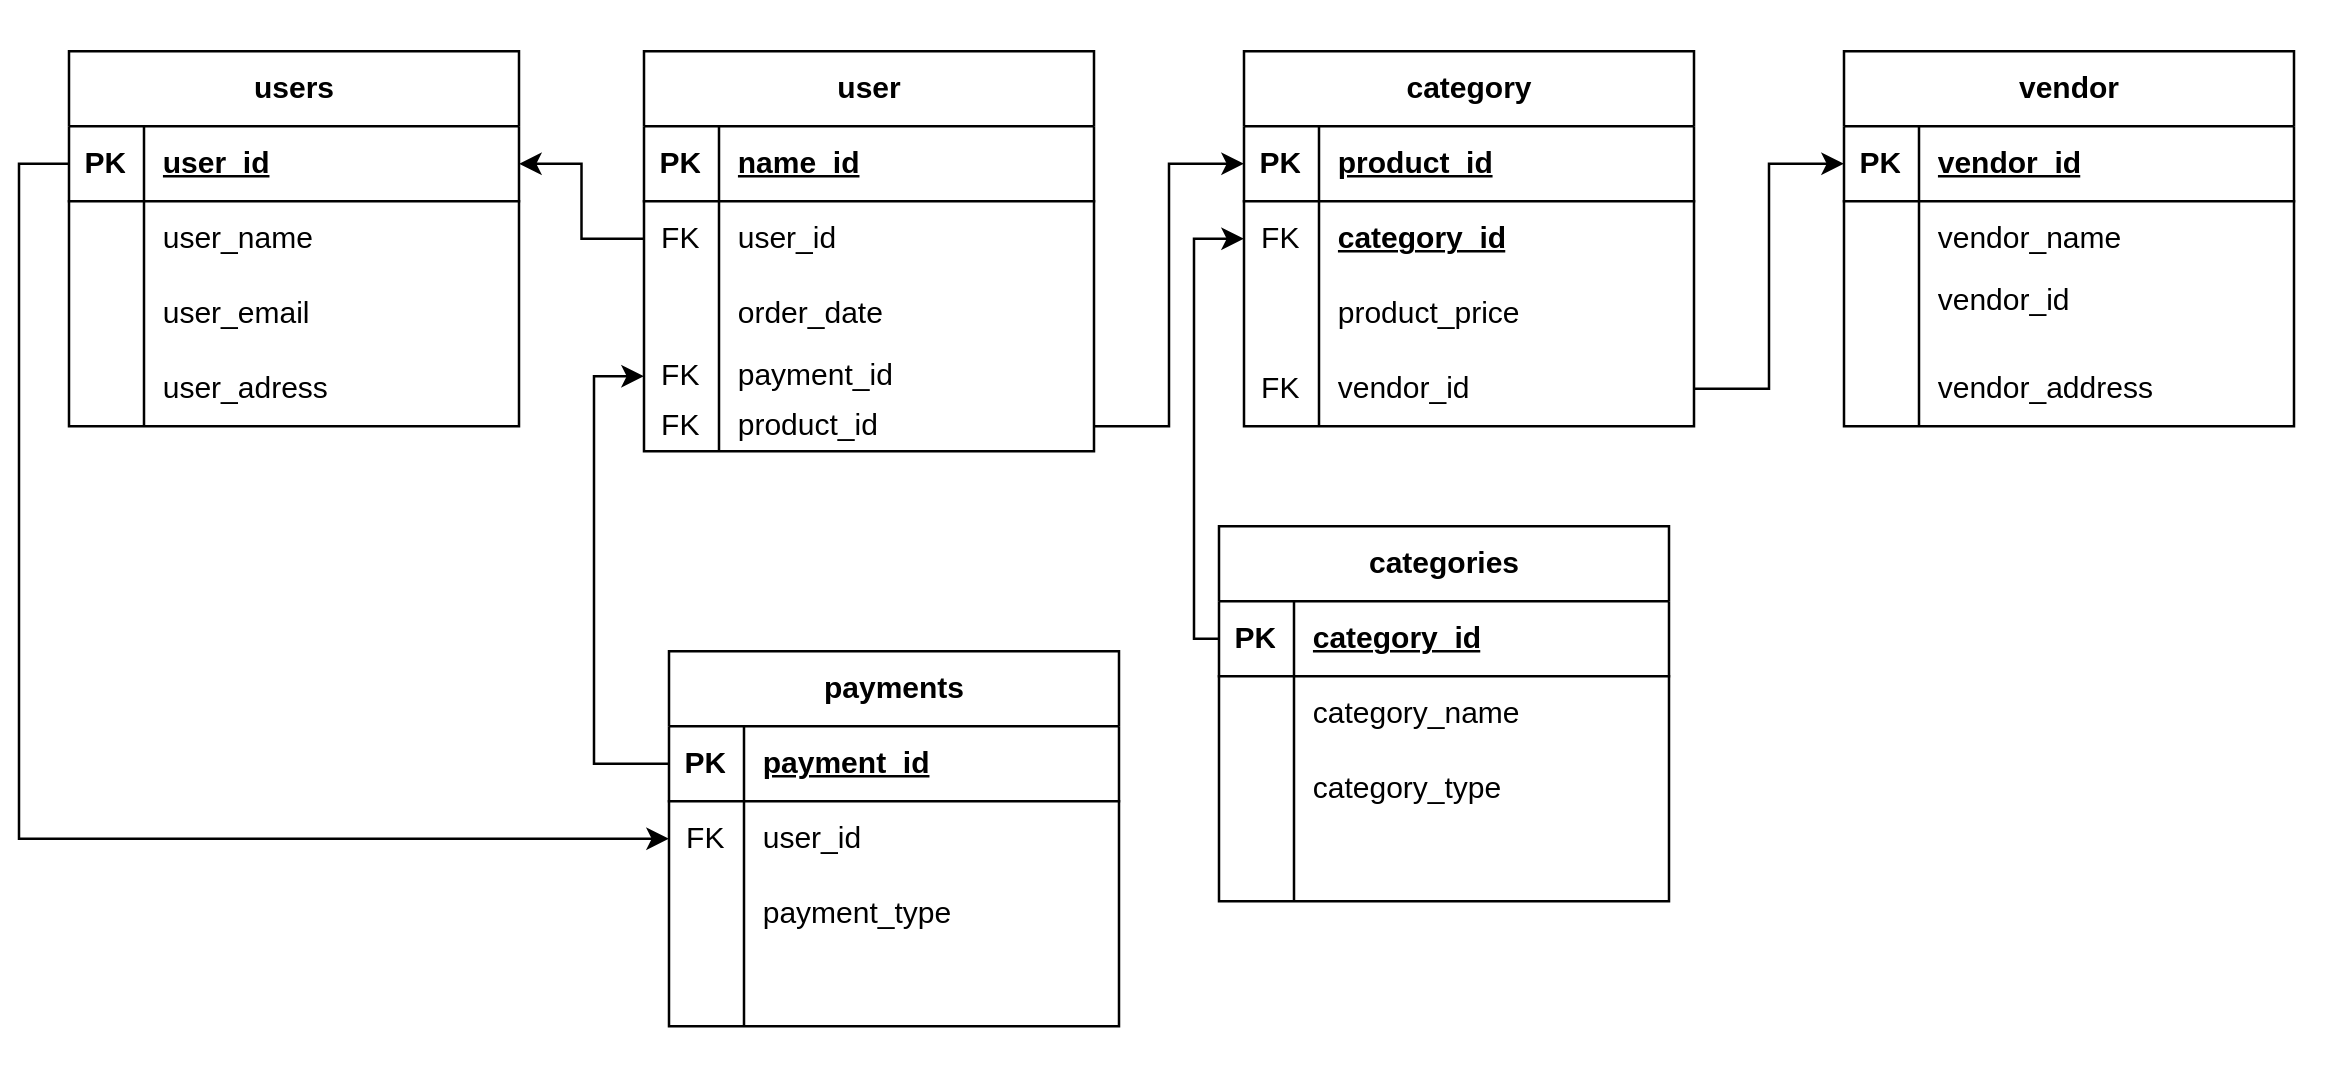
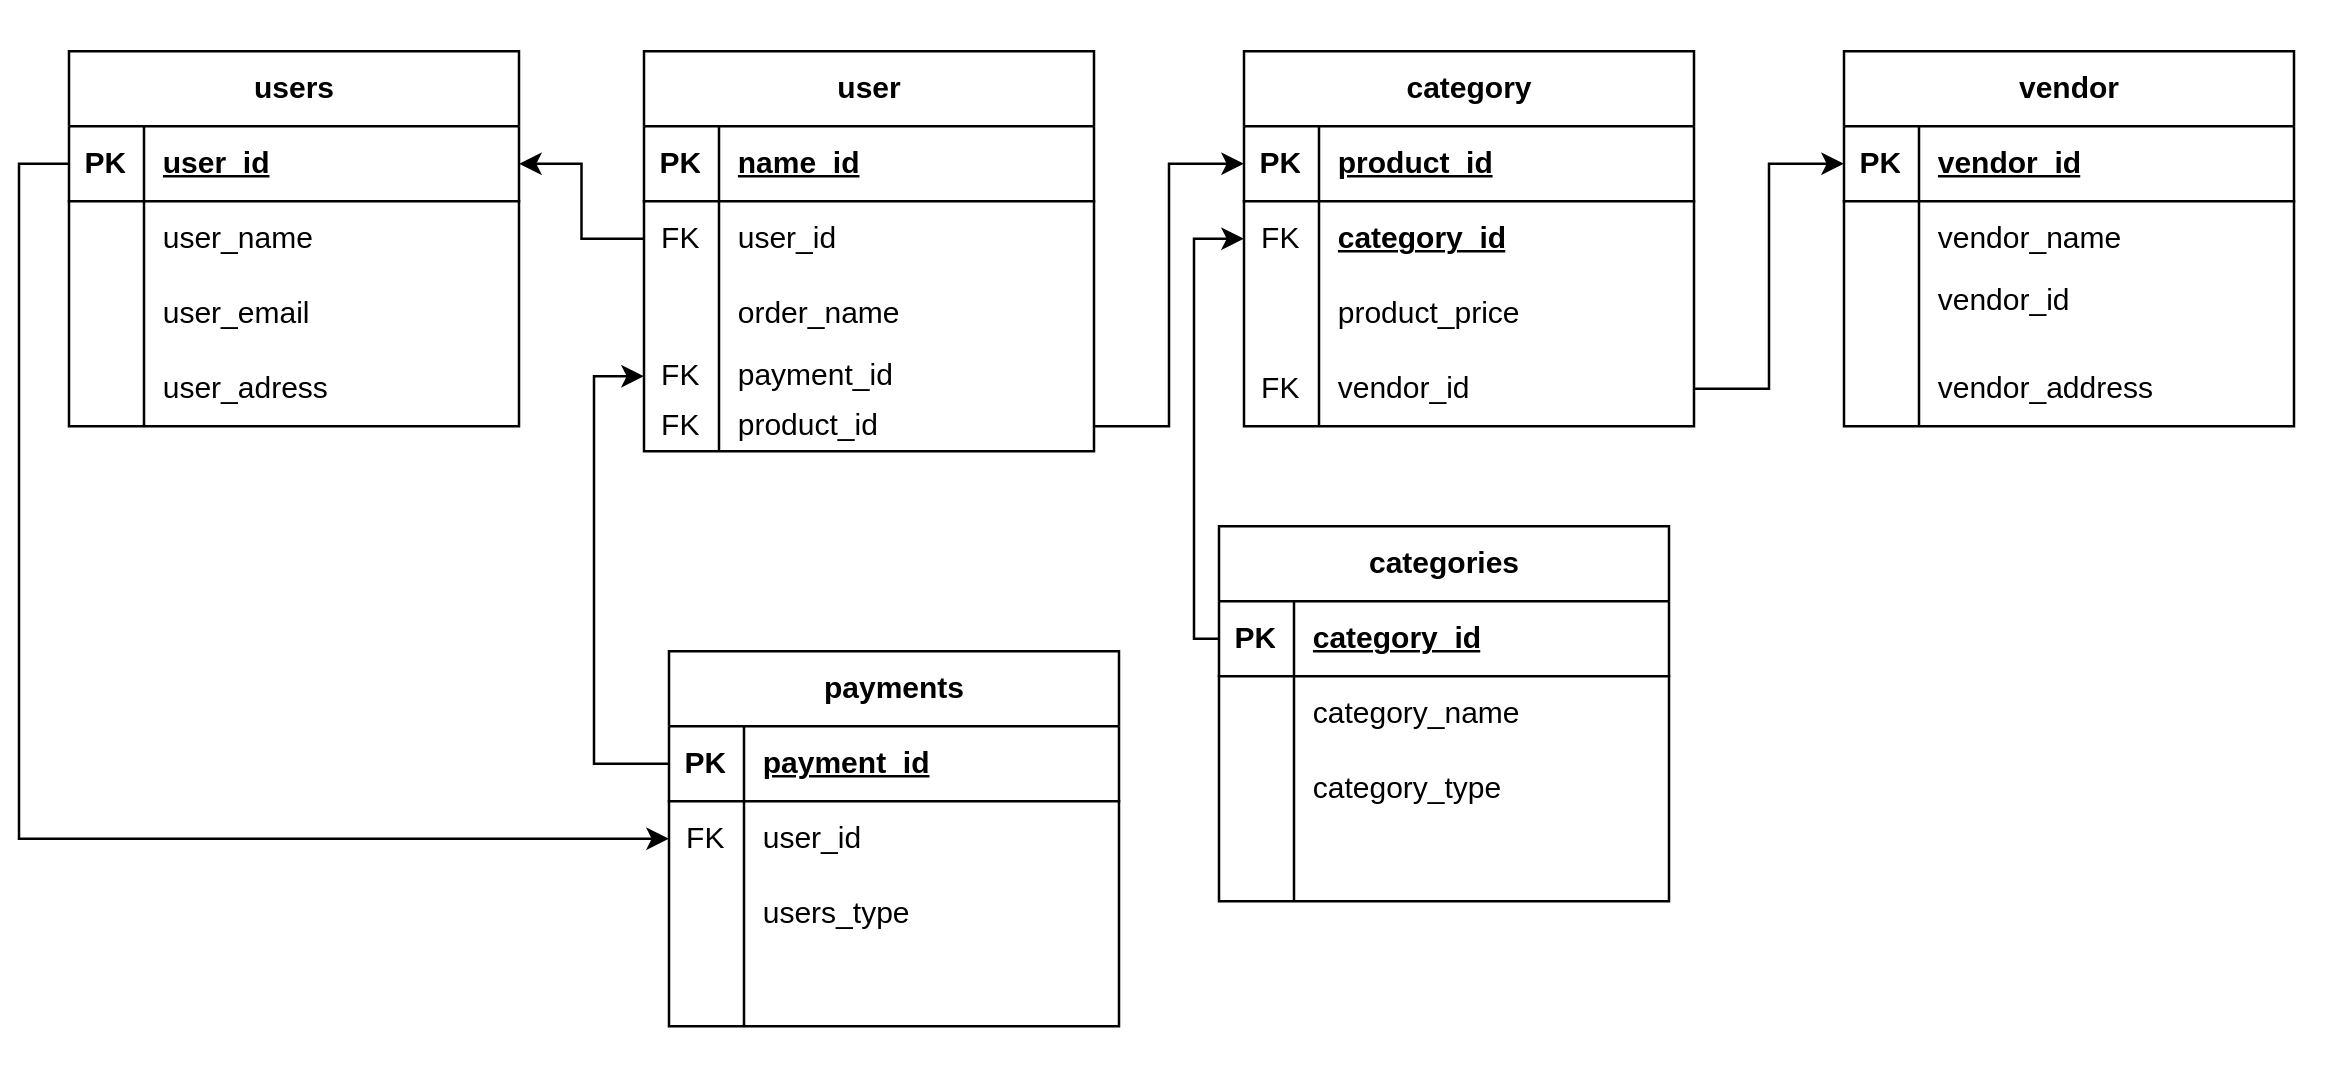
(823, 314) -> (823, 314)
(865, 914) -> (848, 914)
